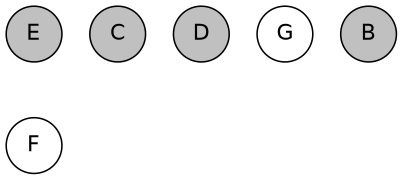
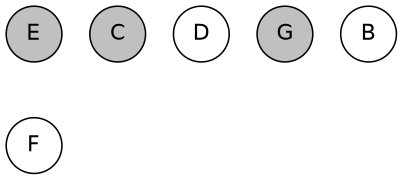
(201, 34) -> (201, 34)
(285, 34) -> (285, 34)
(369, 34) -> (369, 34)
